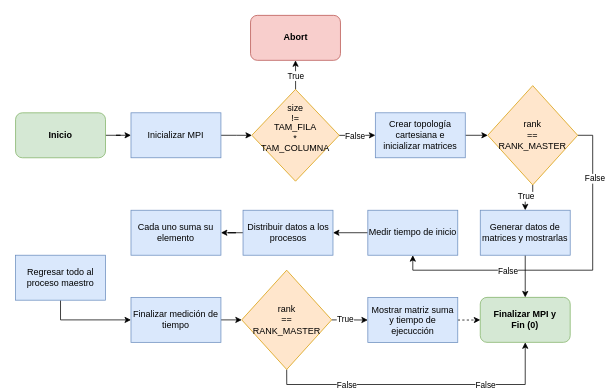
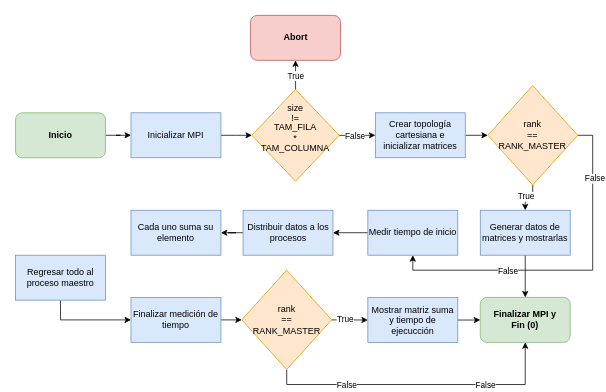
(466, 320) -> (466, 320)
